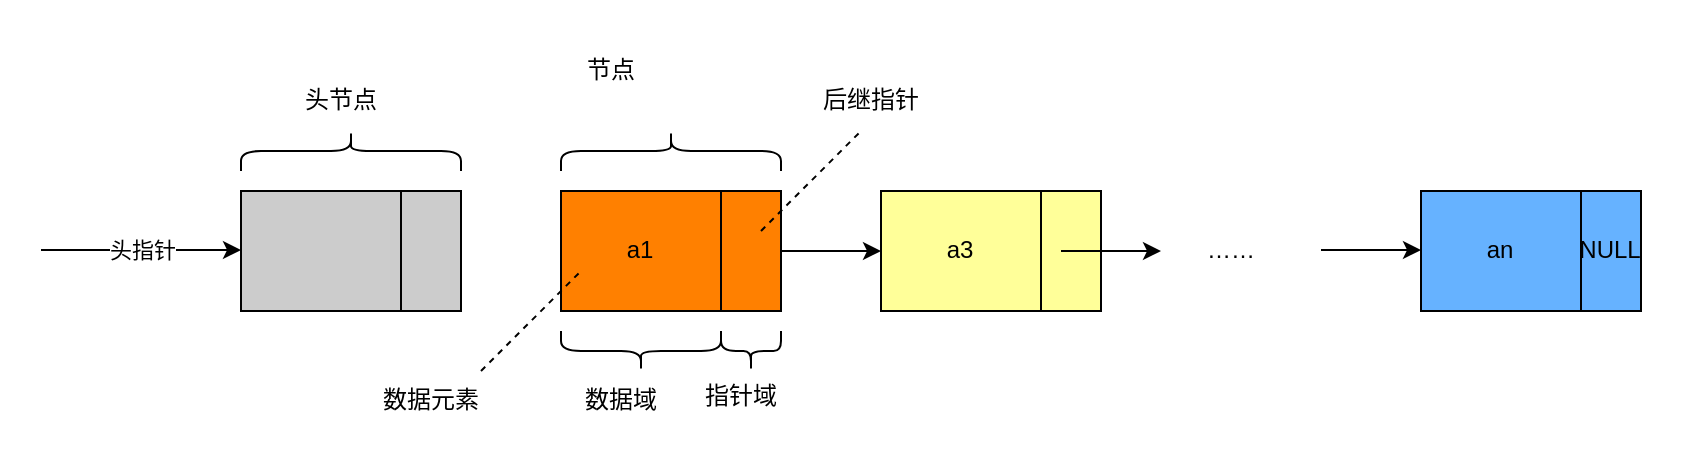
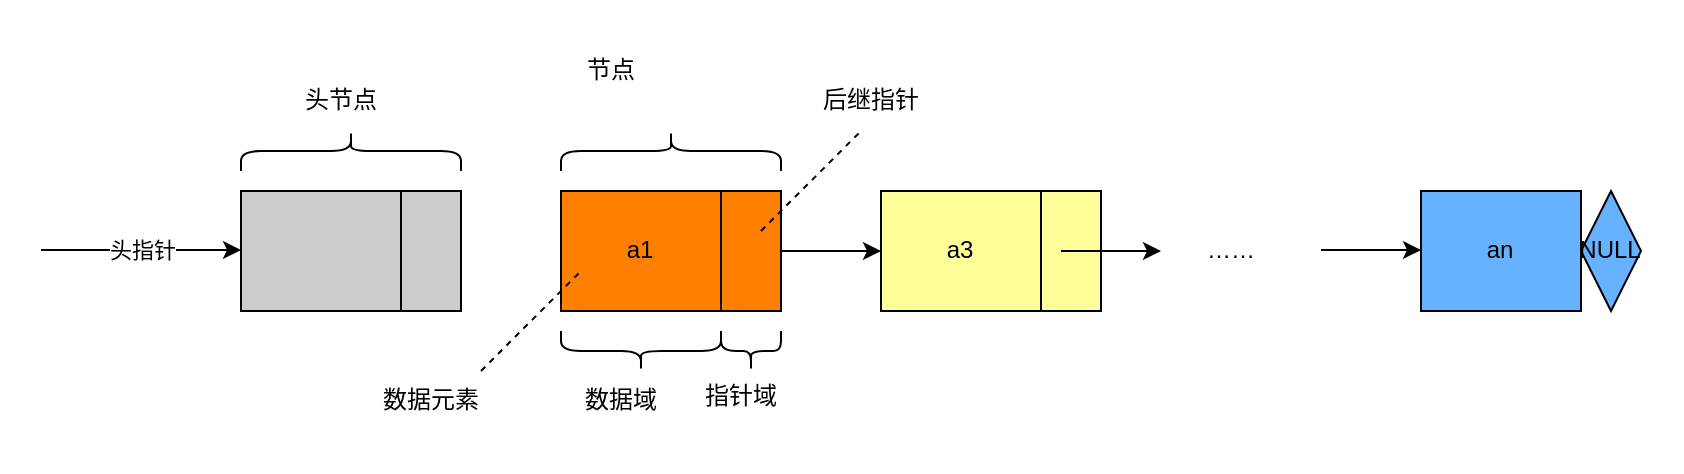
(1611, 251) -> (1611, 251)
